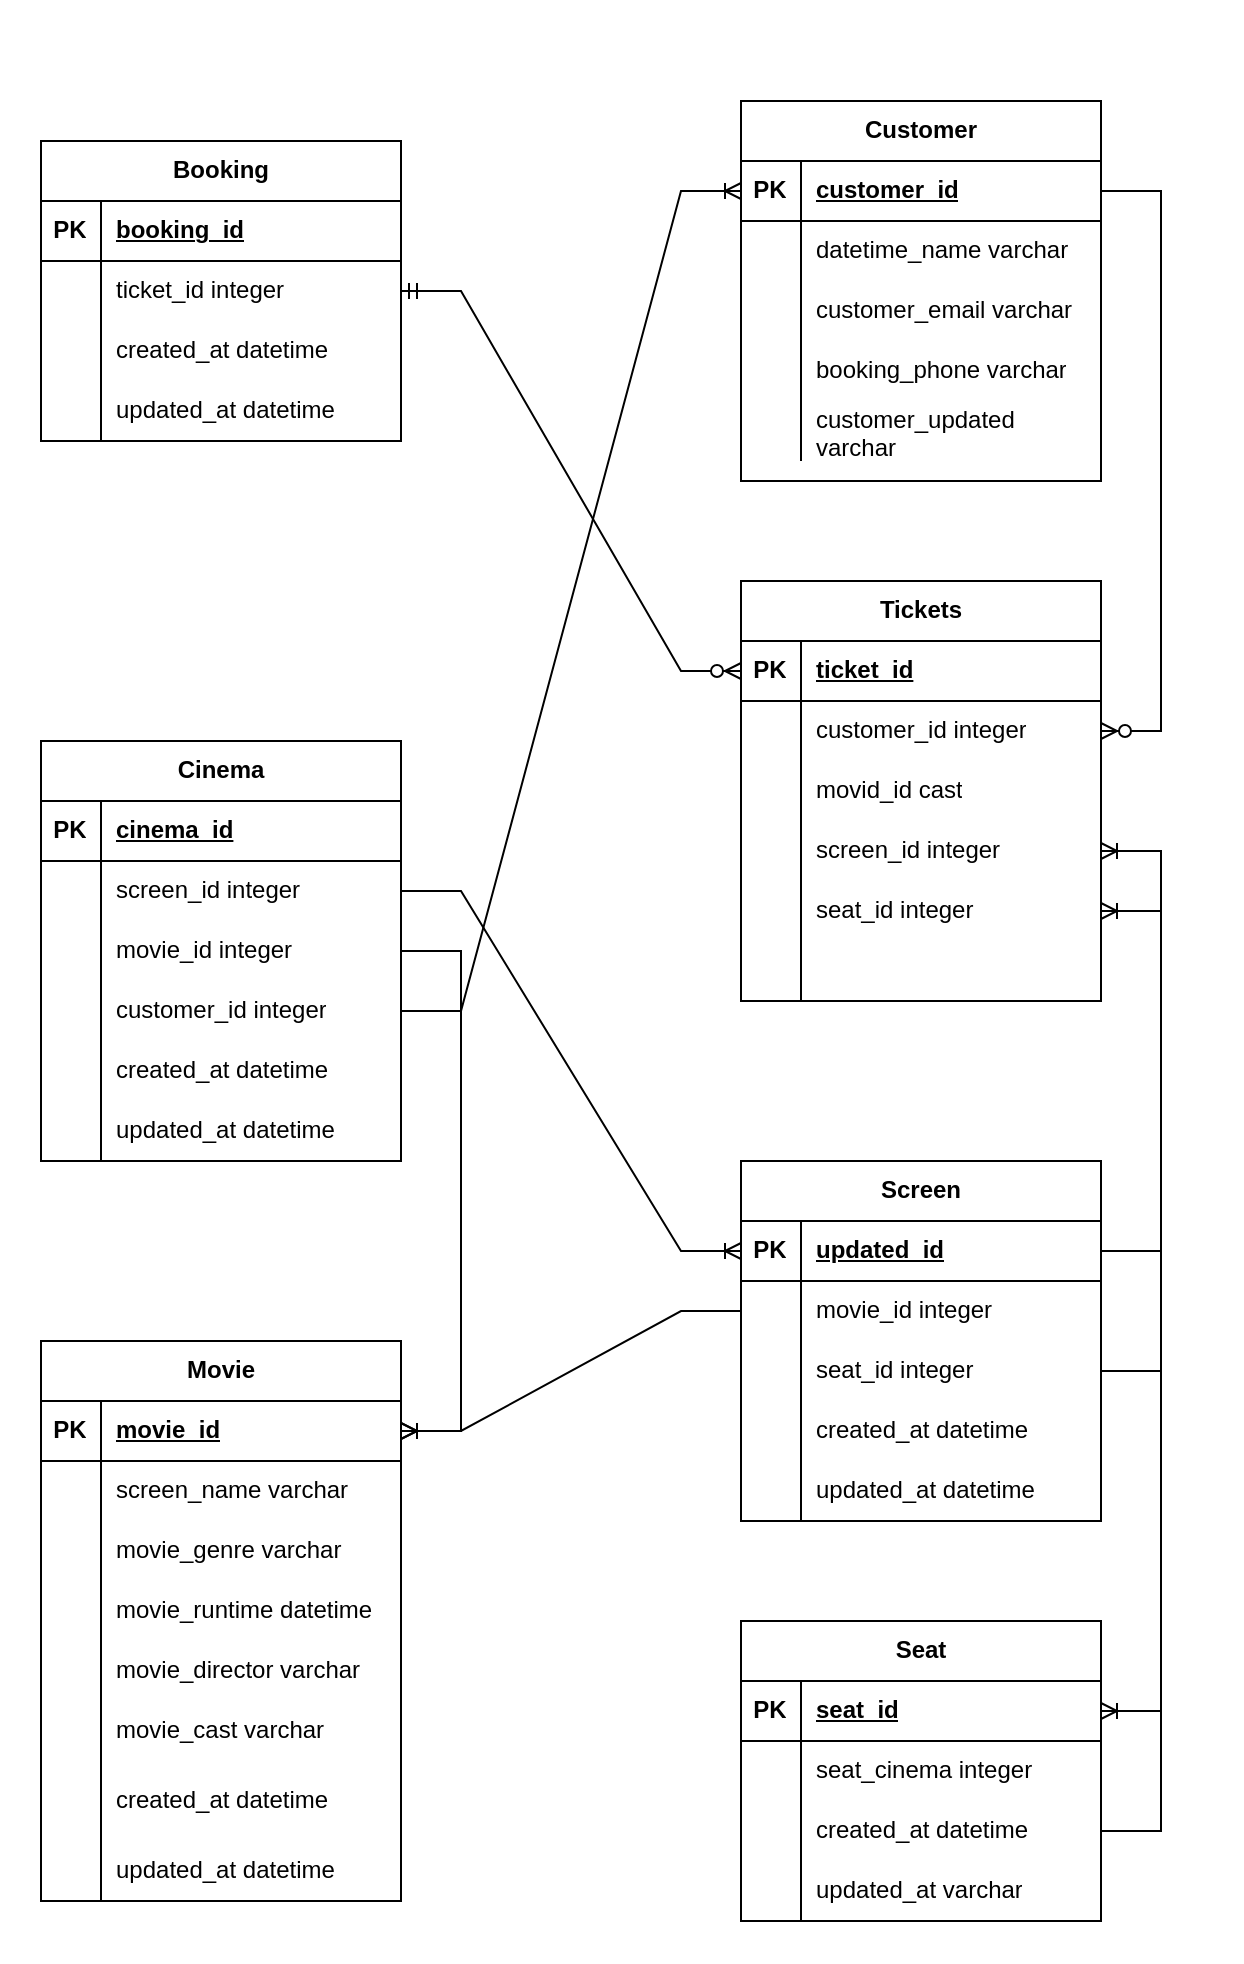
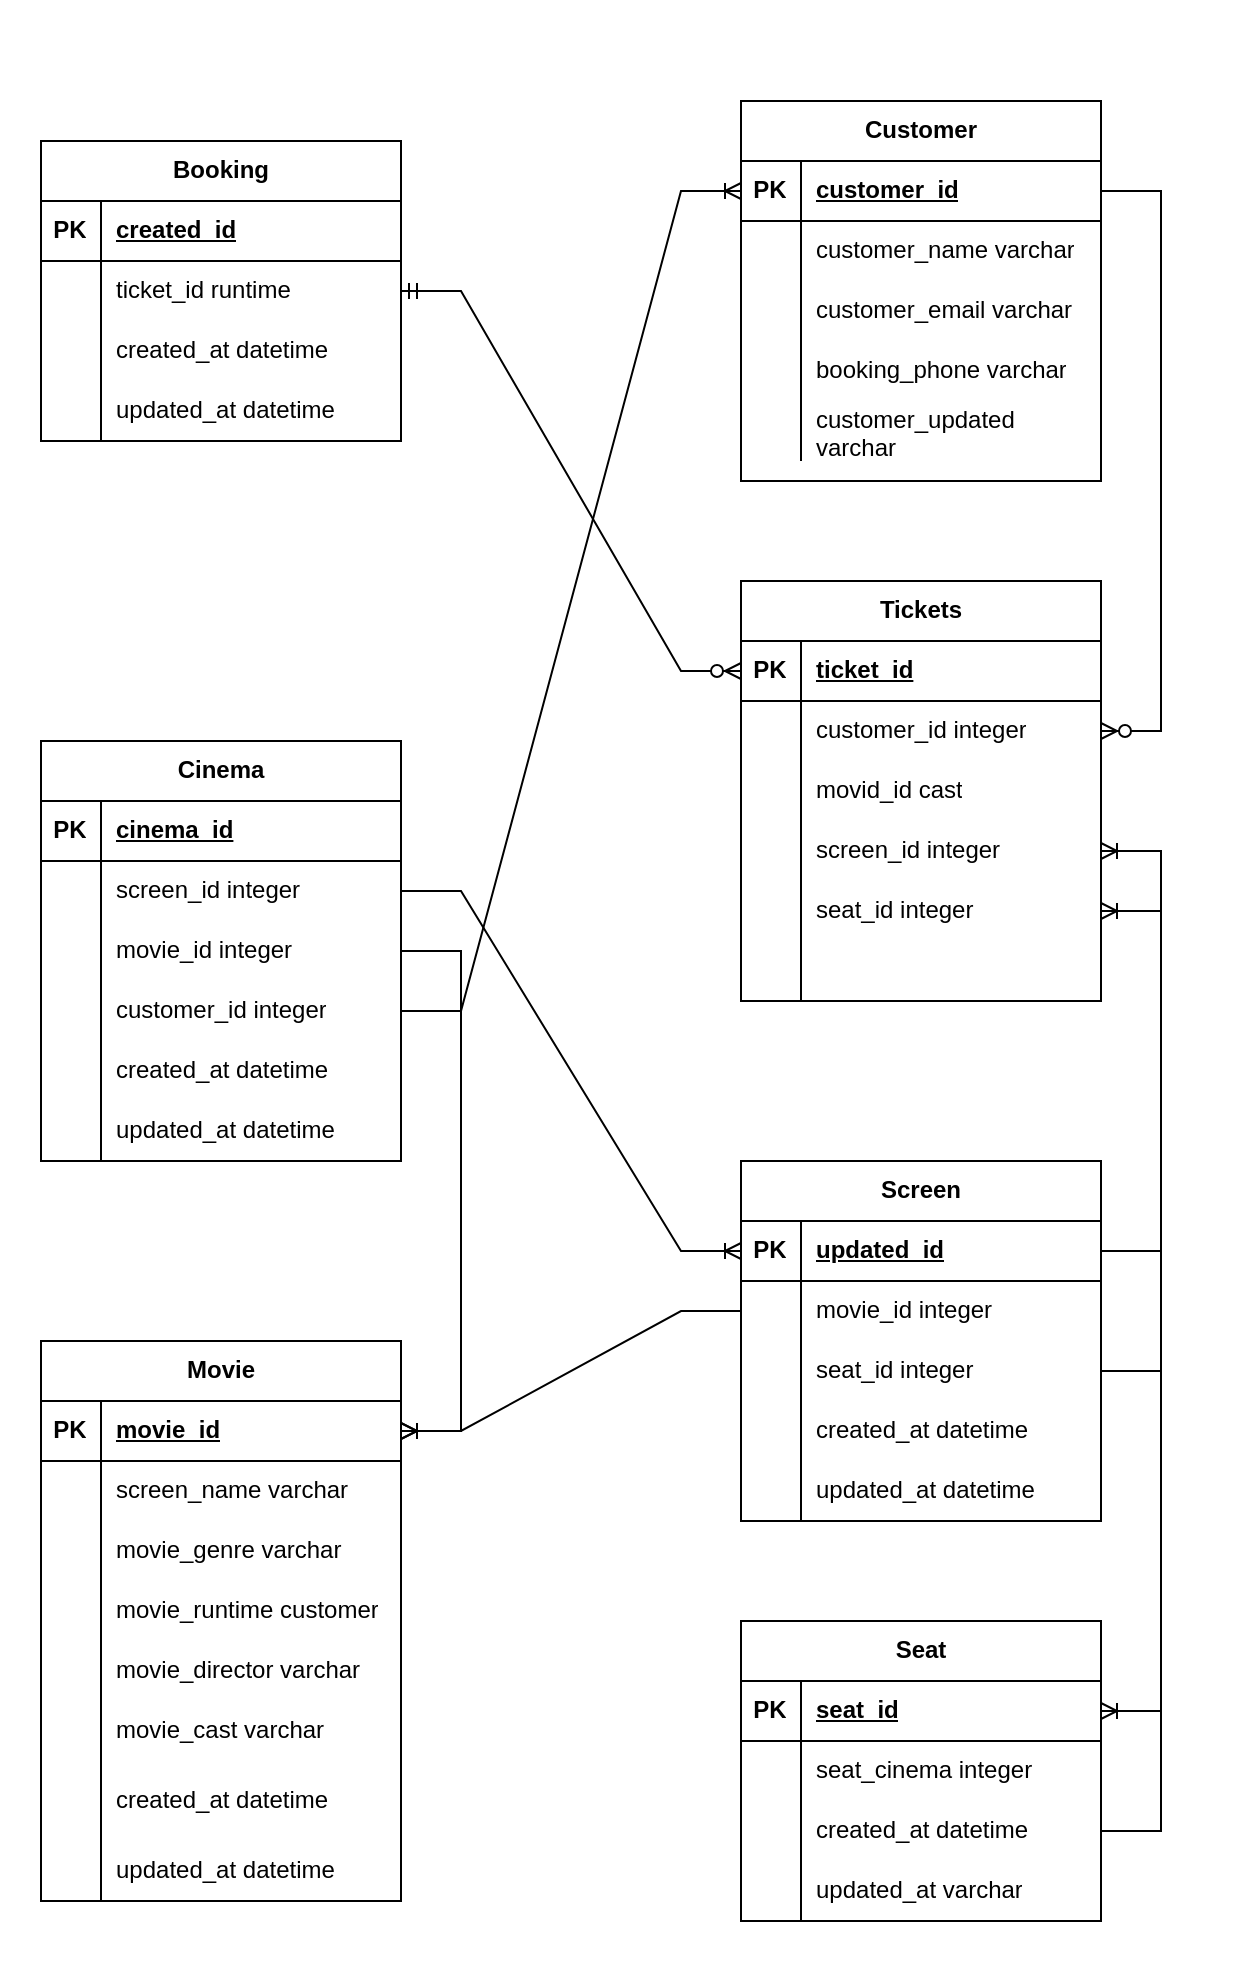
(178, 231) -> (181, 231)
(952, 251) -> (955, 251)
(219, 291) -> (219, 291)
(252, 1611) -> (255, 1611)
